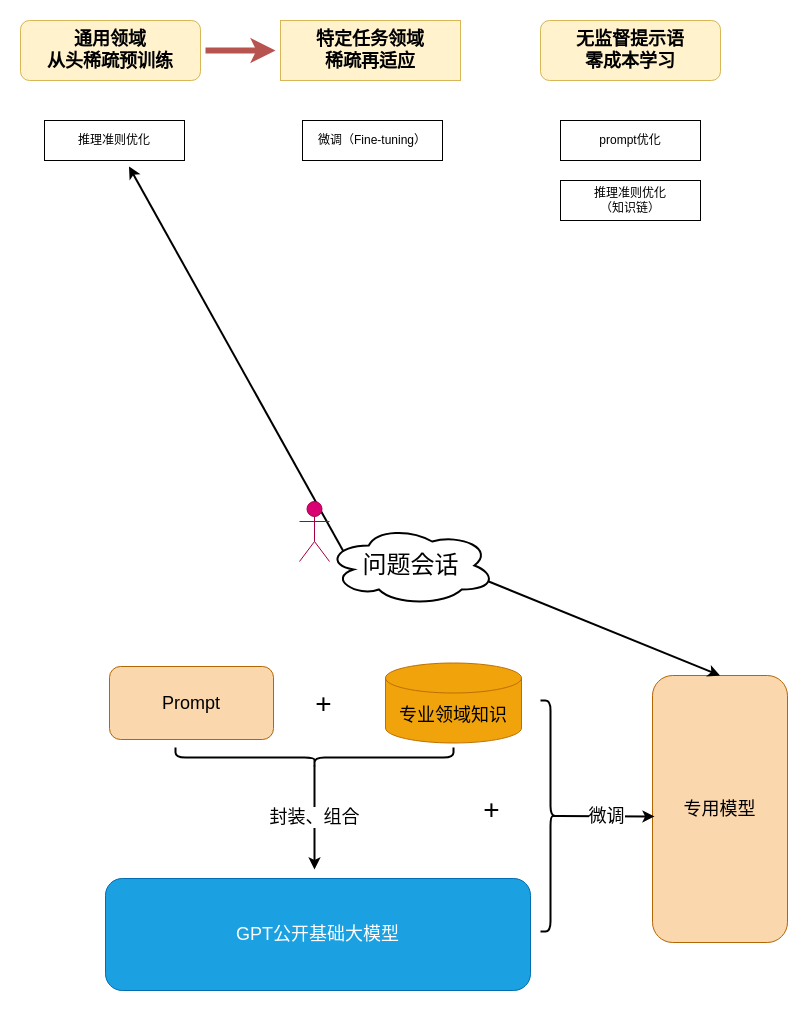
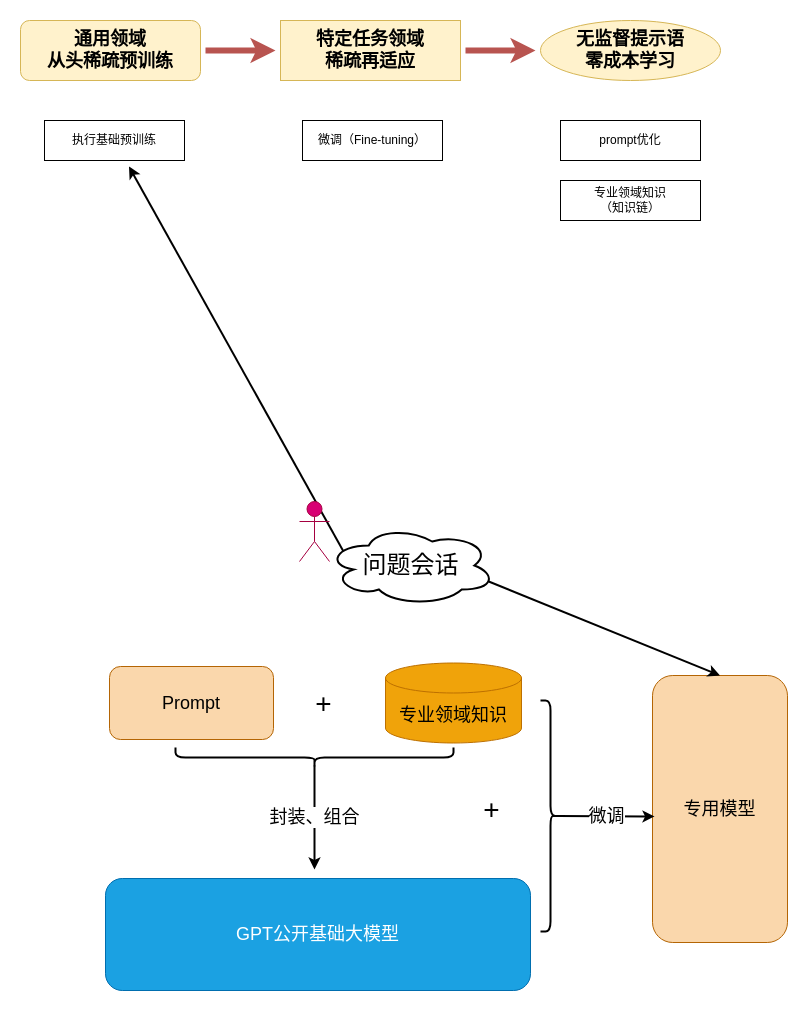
none -> (493, 51)
(631, 51) -> (631, 51)
(115, 141) -> (115, 141)
(631, 201) -> (631, 201)
